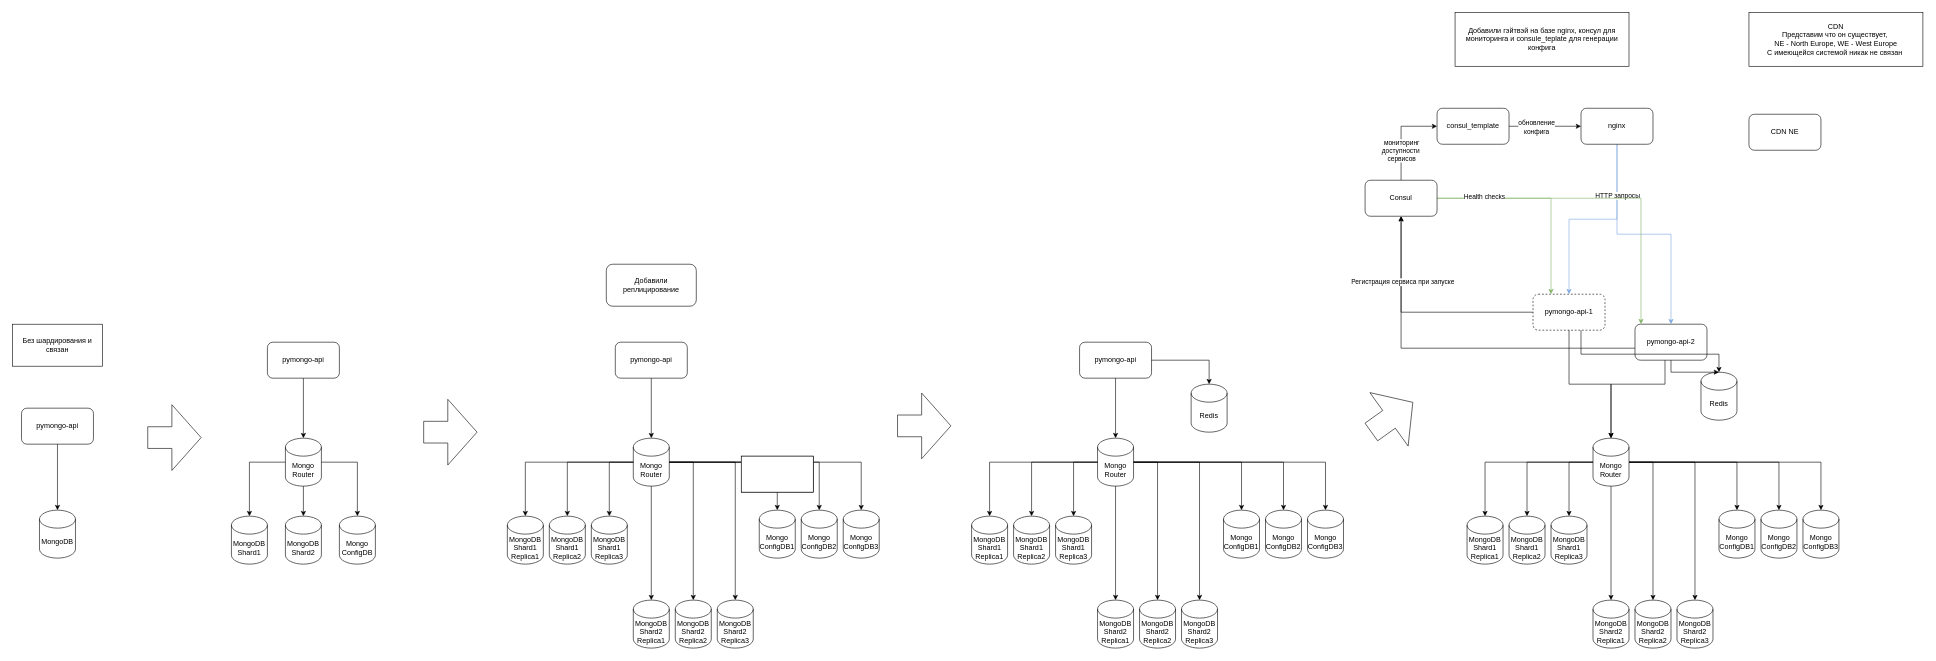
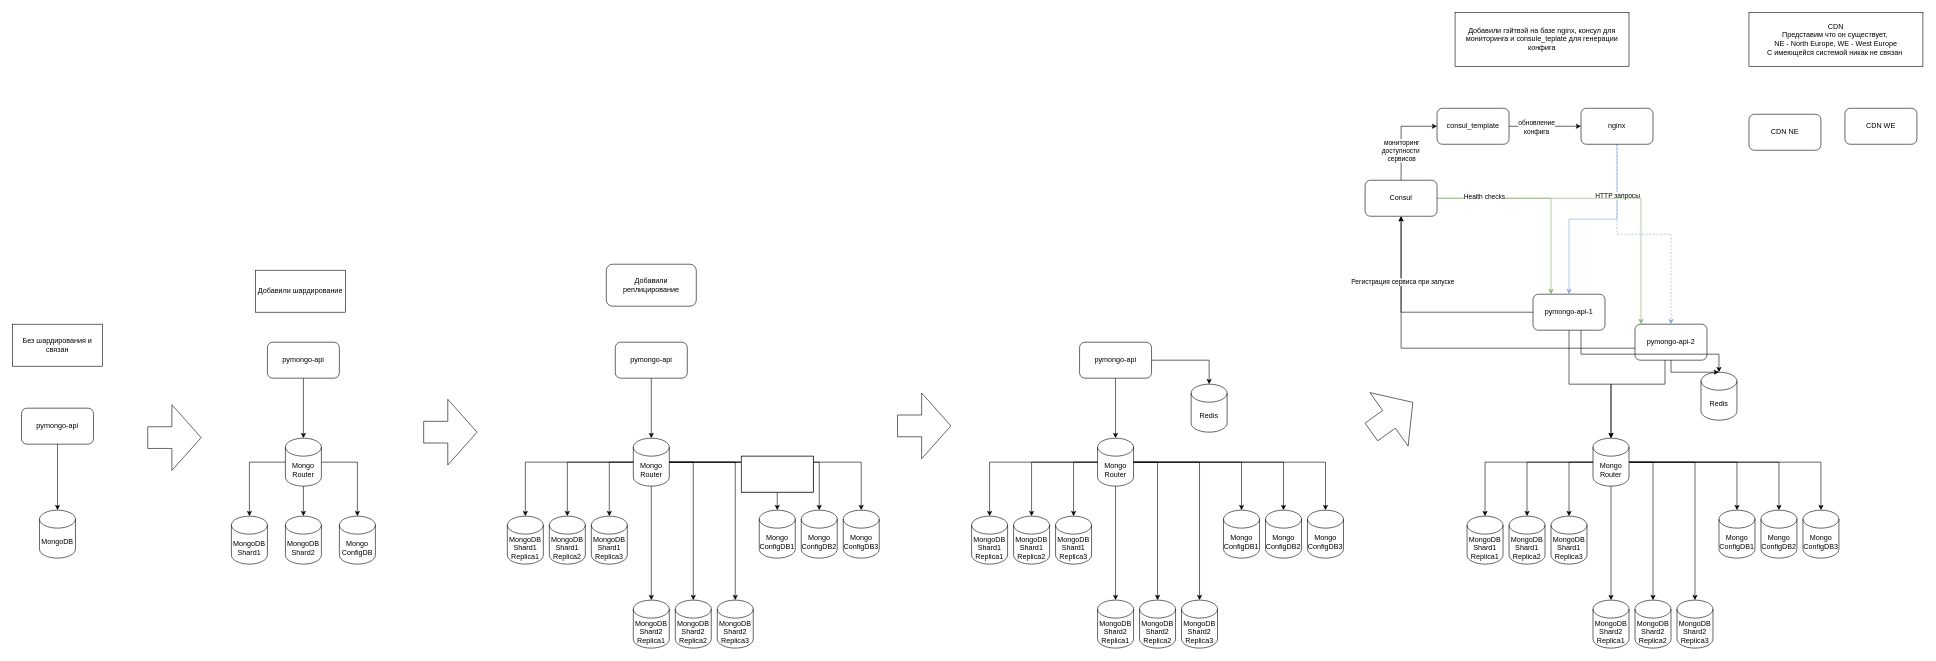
none -> (1881, 126)
(1671, 243) -> (1671, 243)
none -> (300, 291)
(1569, 312) -> (1569, 312)
